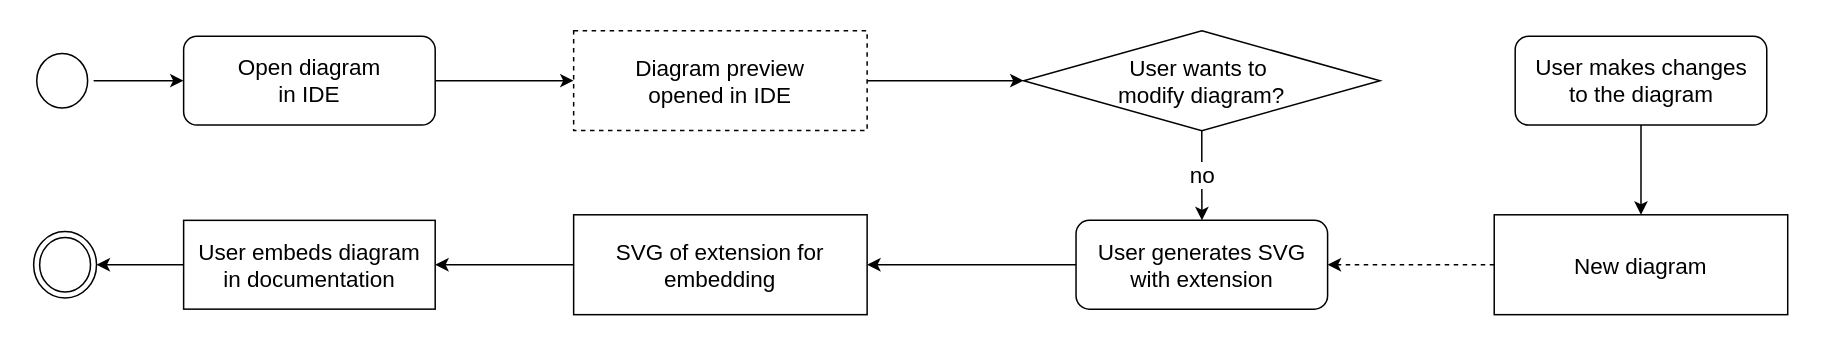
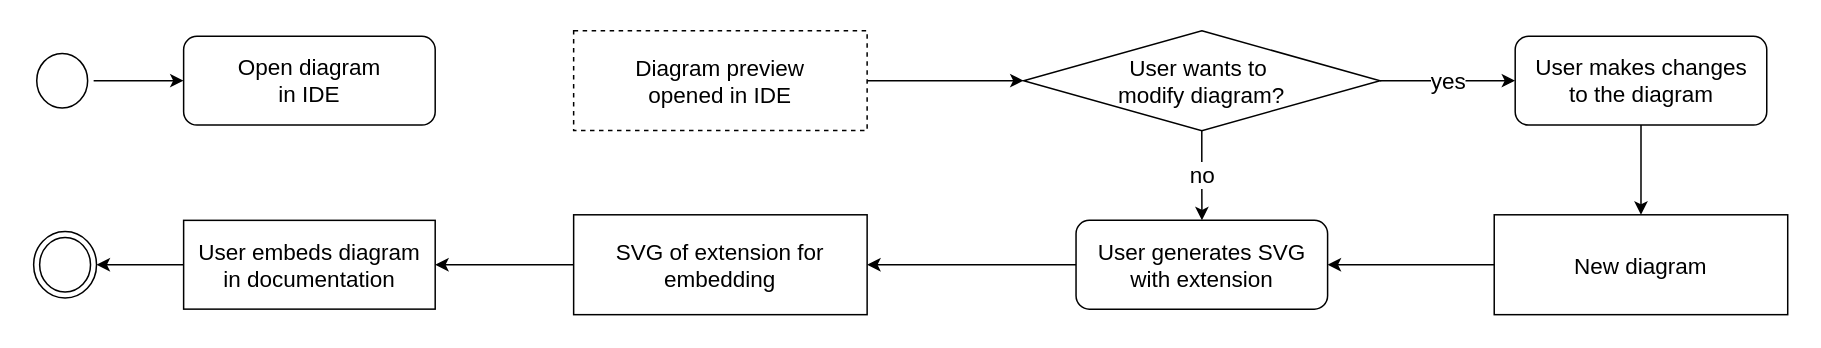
(500, 81) -> none
none -> (1442, 81)
(1415, 265) -> (1415, 265)
